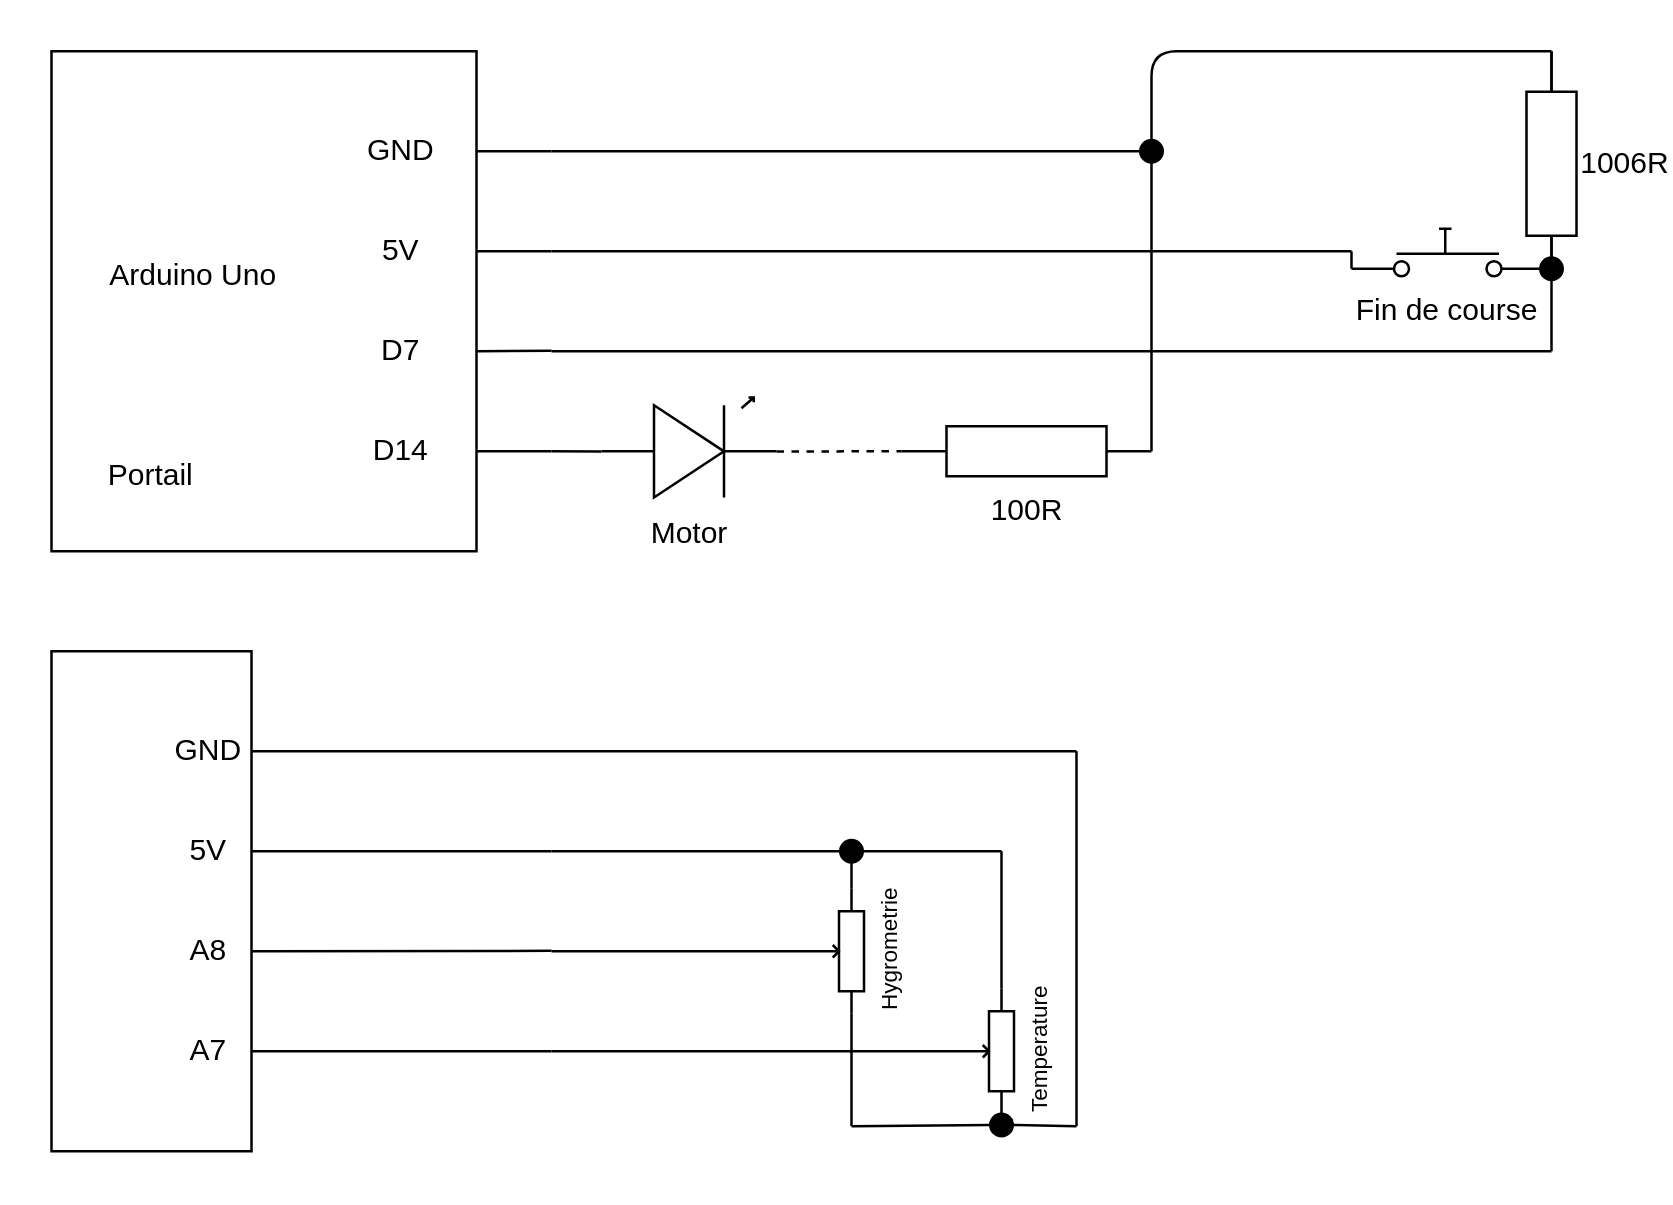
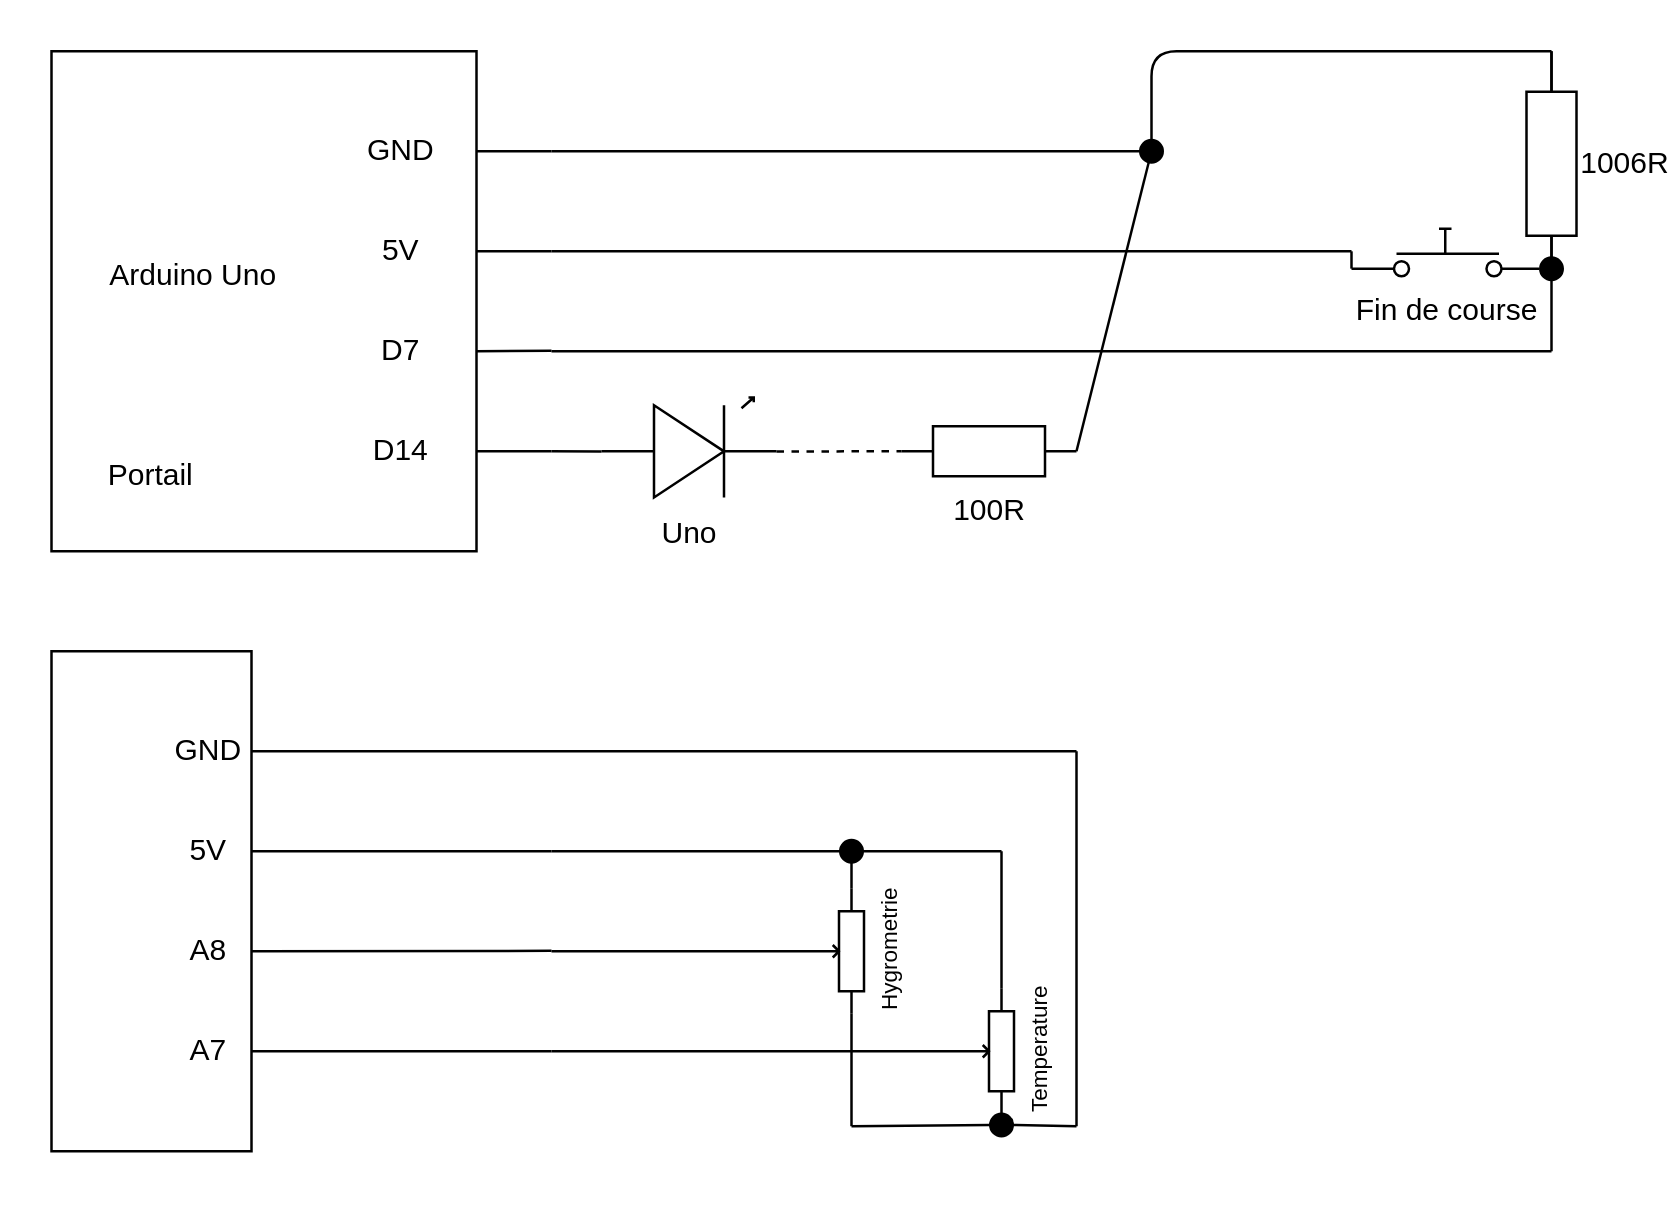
(1026, 451) -> (989, 451)
(690, 534) -> (690, 534)
